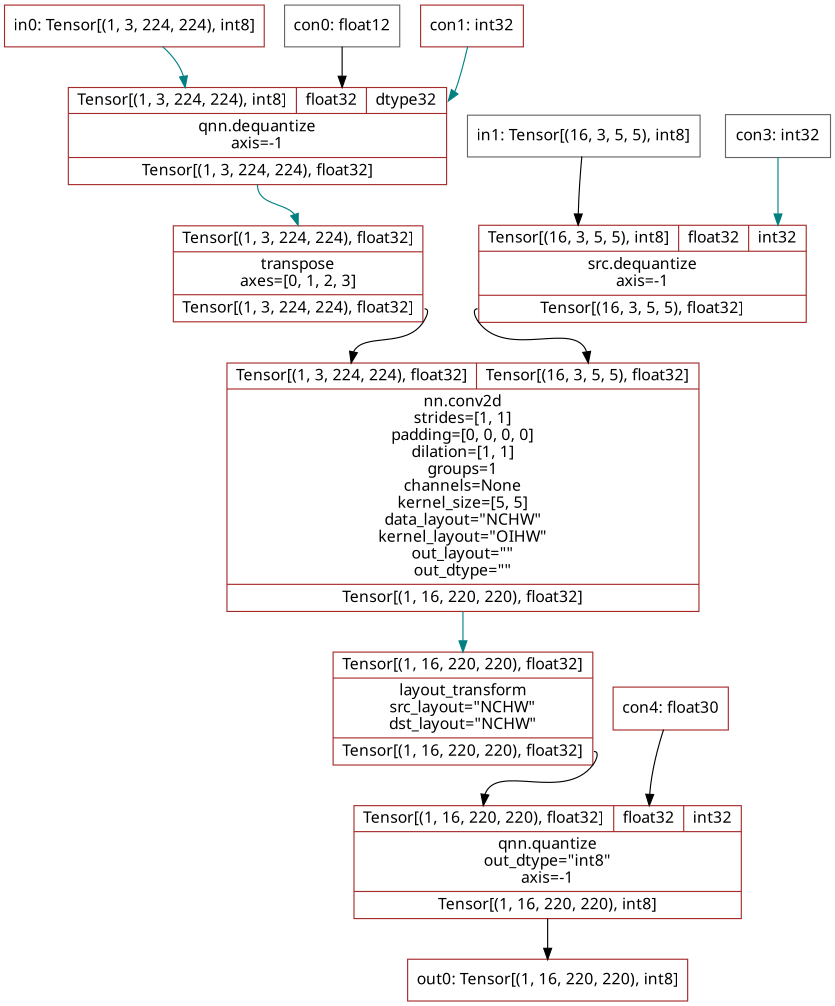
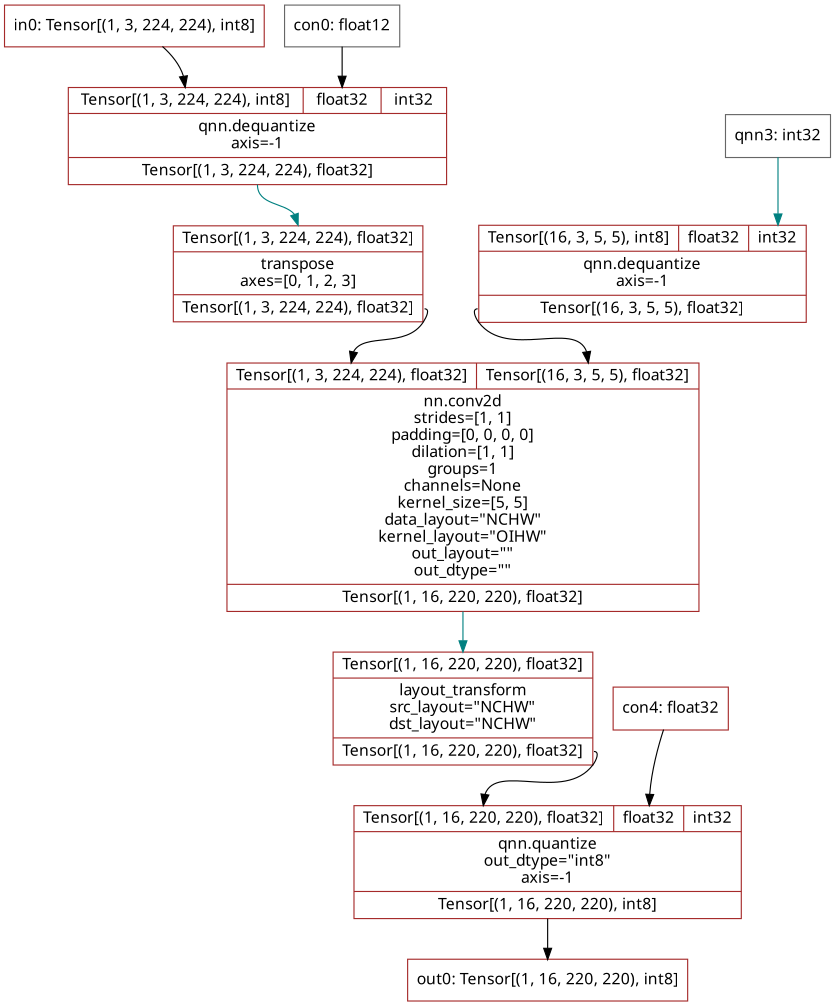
(472, 26) -> none
(175, 60) -> (175, 60)
(406, 100) -> (414, 100)
(584, 136) -> none
(778, 136) -> (778, 136)
(642, 264) -> (642, 264)
(671, 709) -> (671, 709)
